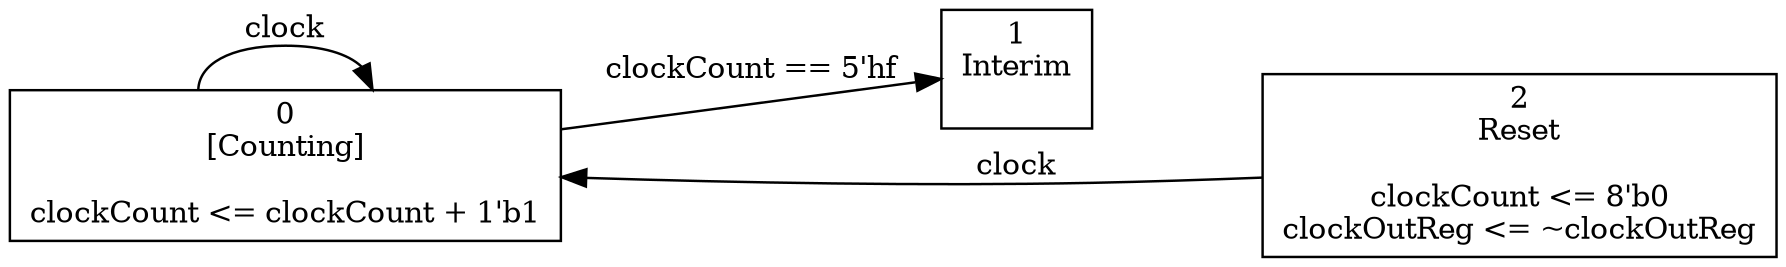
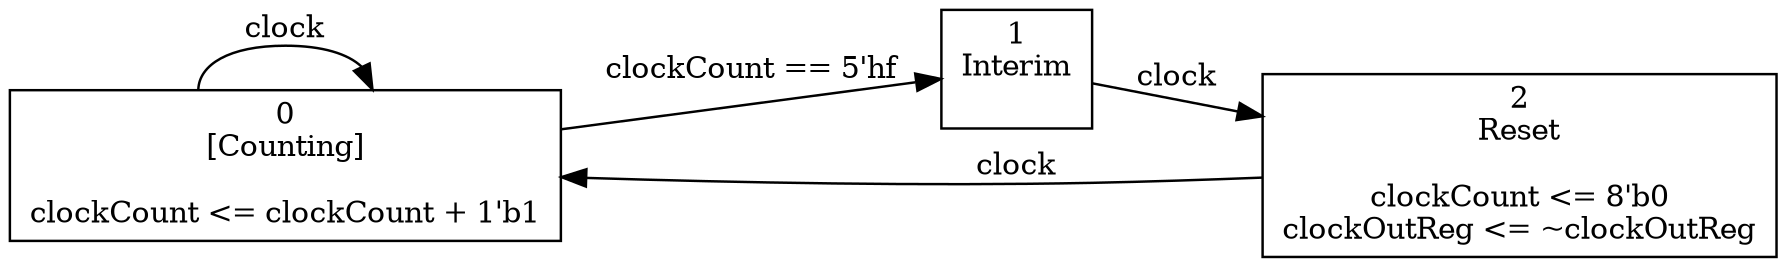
none -> (1165, 97)
